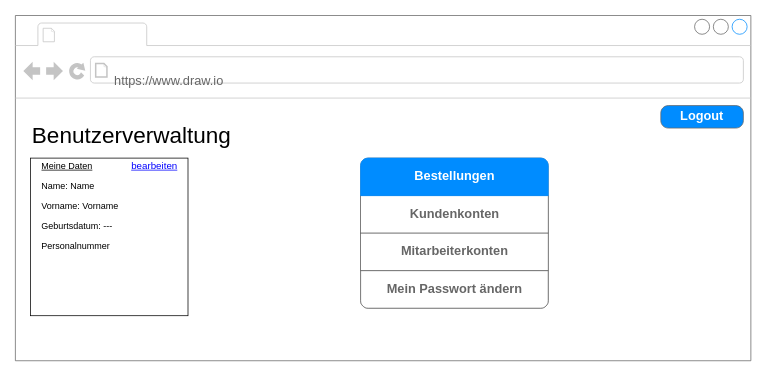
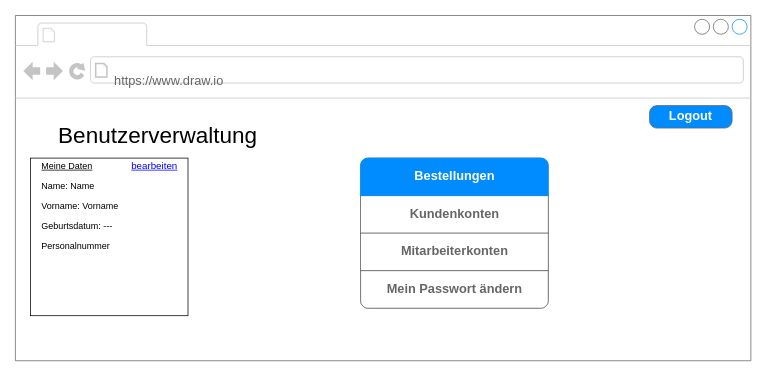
(702, 117) -> (690, 117)
(132, 135) -> (158, 135)
